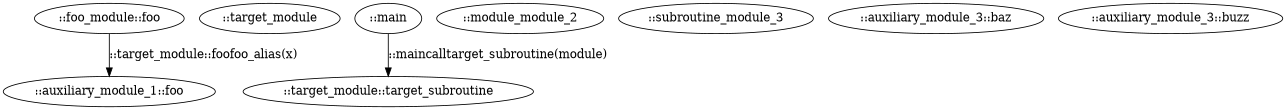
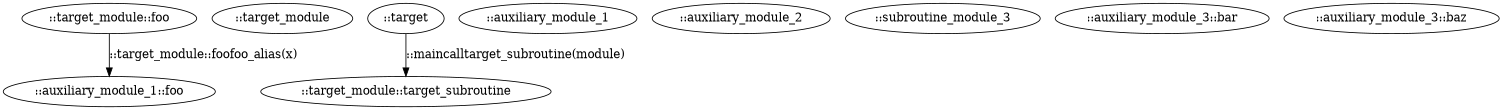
(109, 18) -> (109, 18)
(388, 18) -> (406, 18)
(520, 18) -> (741, 18)
none -> (548, 18)
none -> (1162, 18)
(1171, 18) -> none
